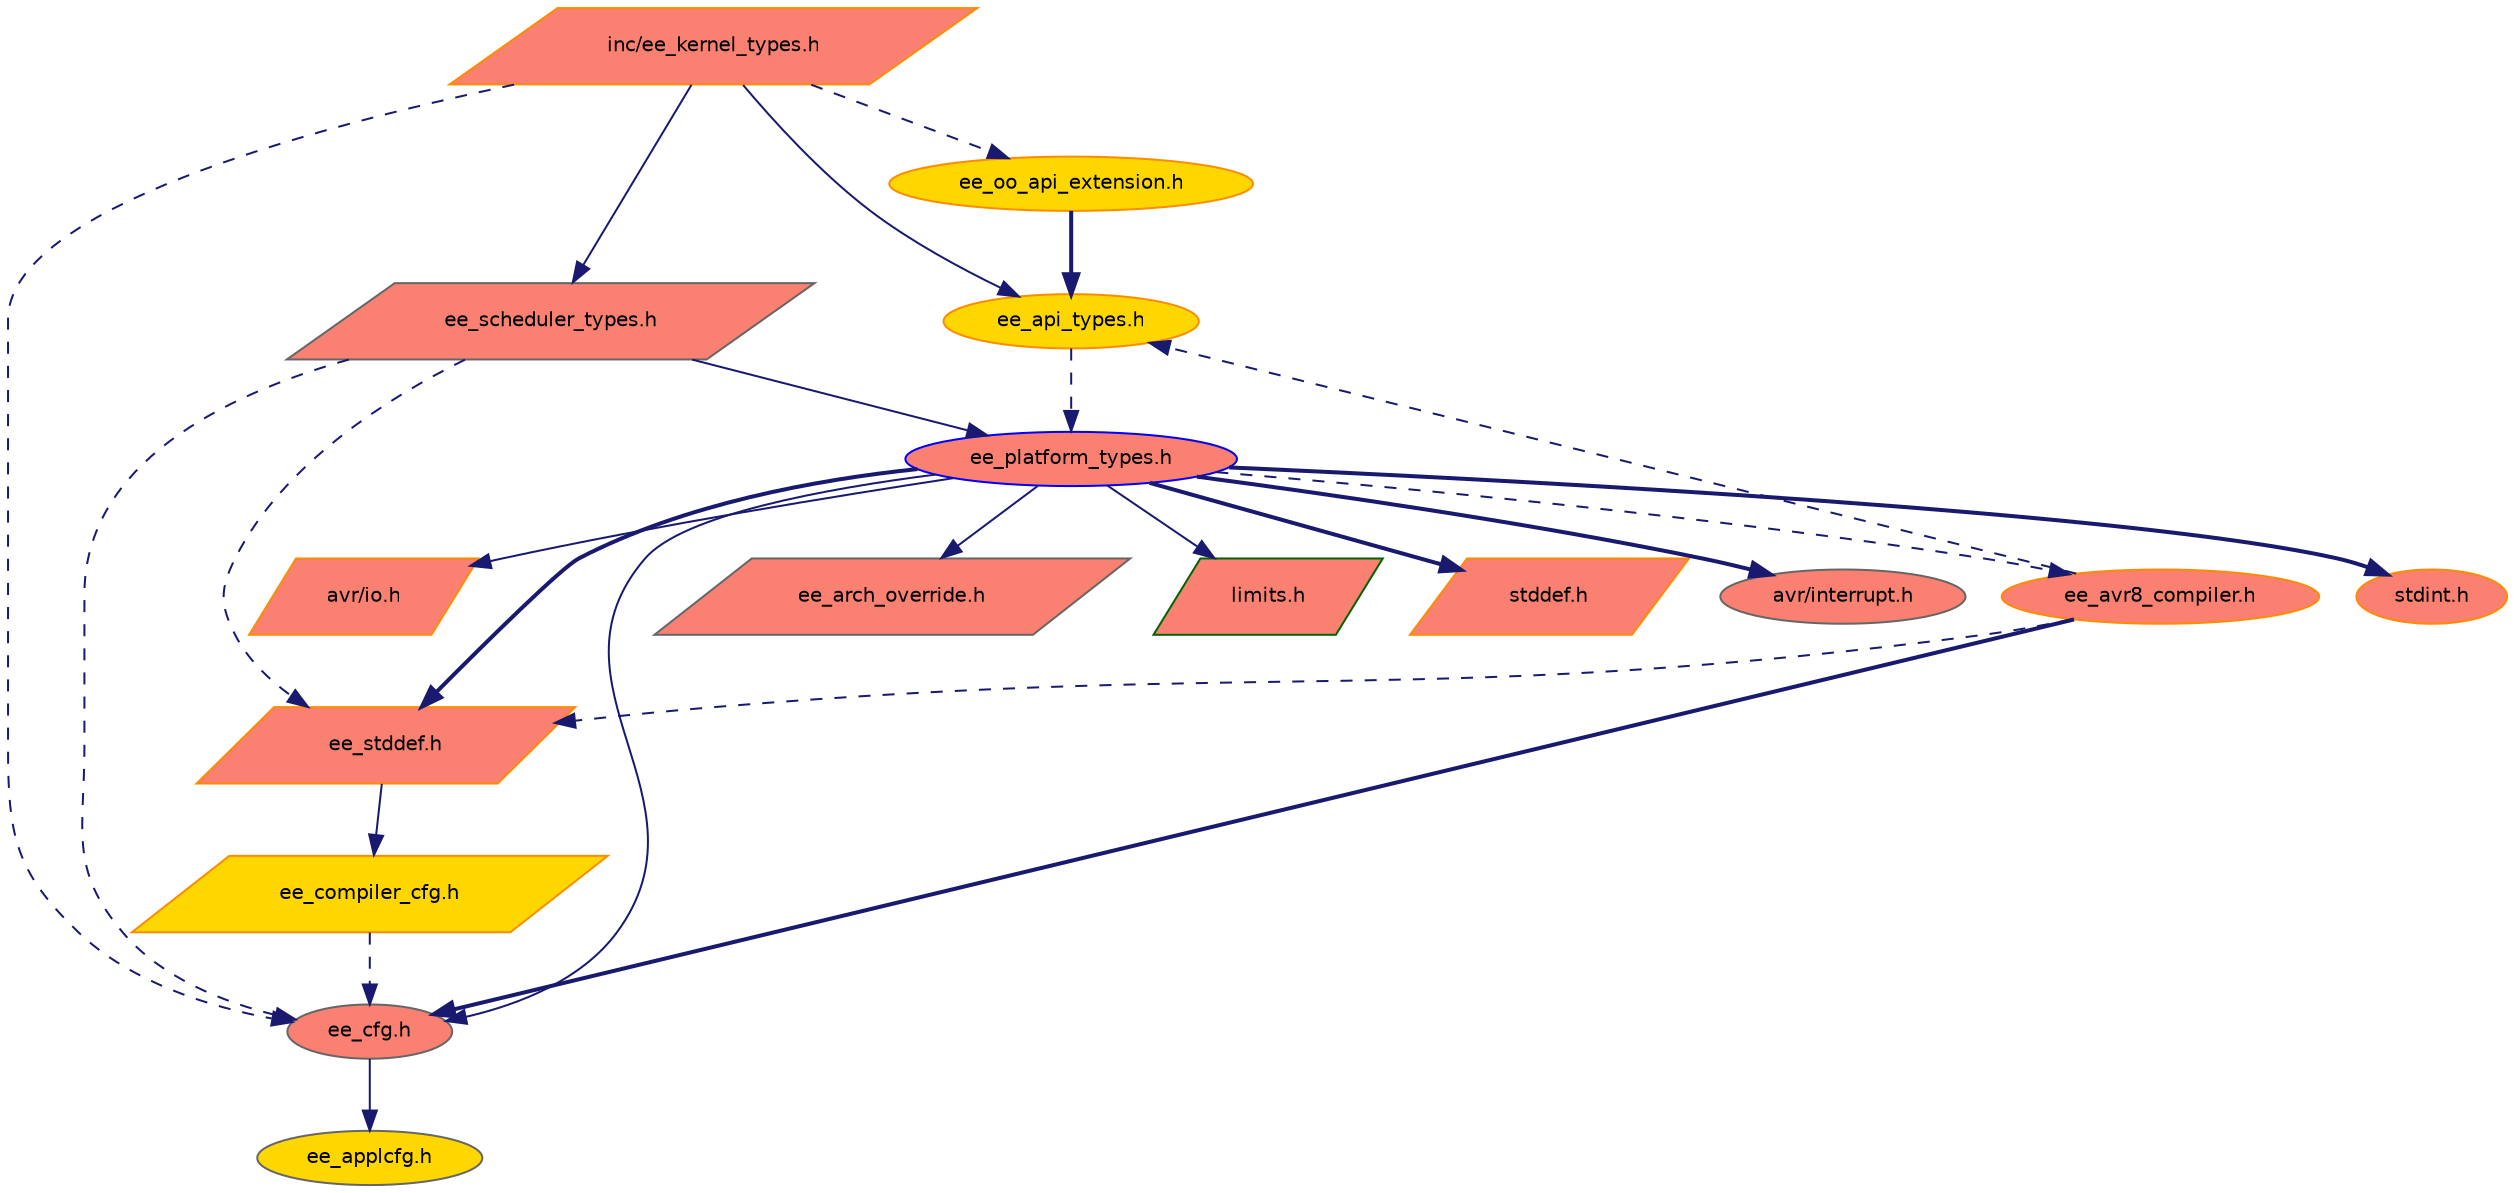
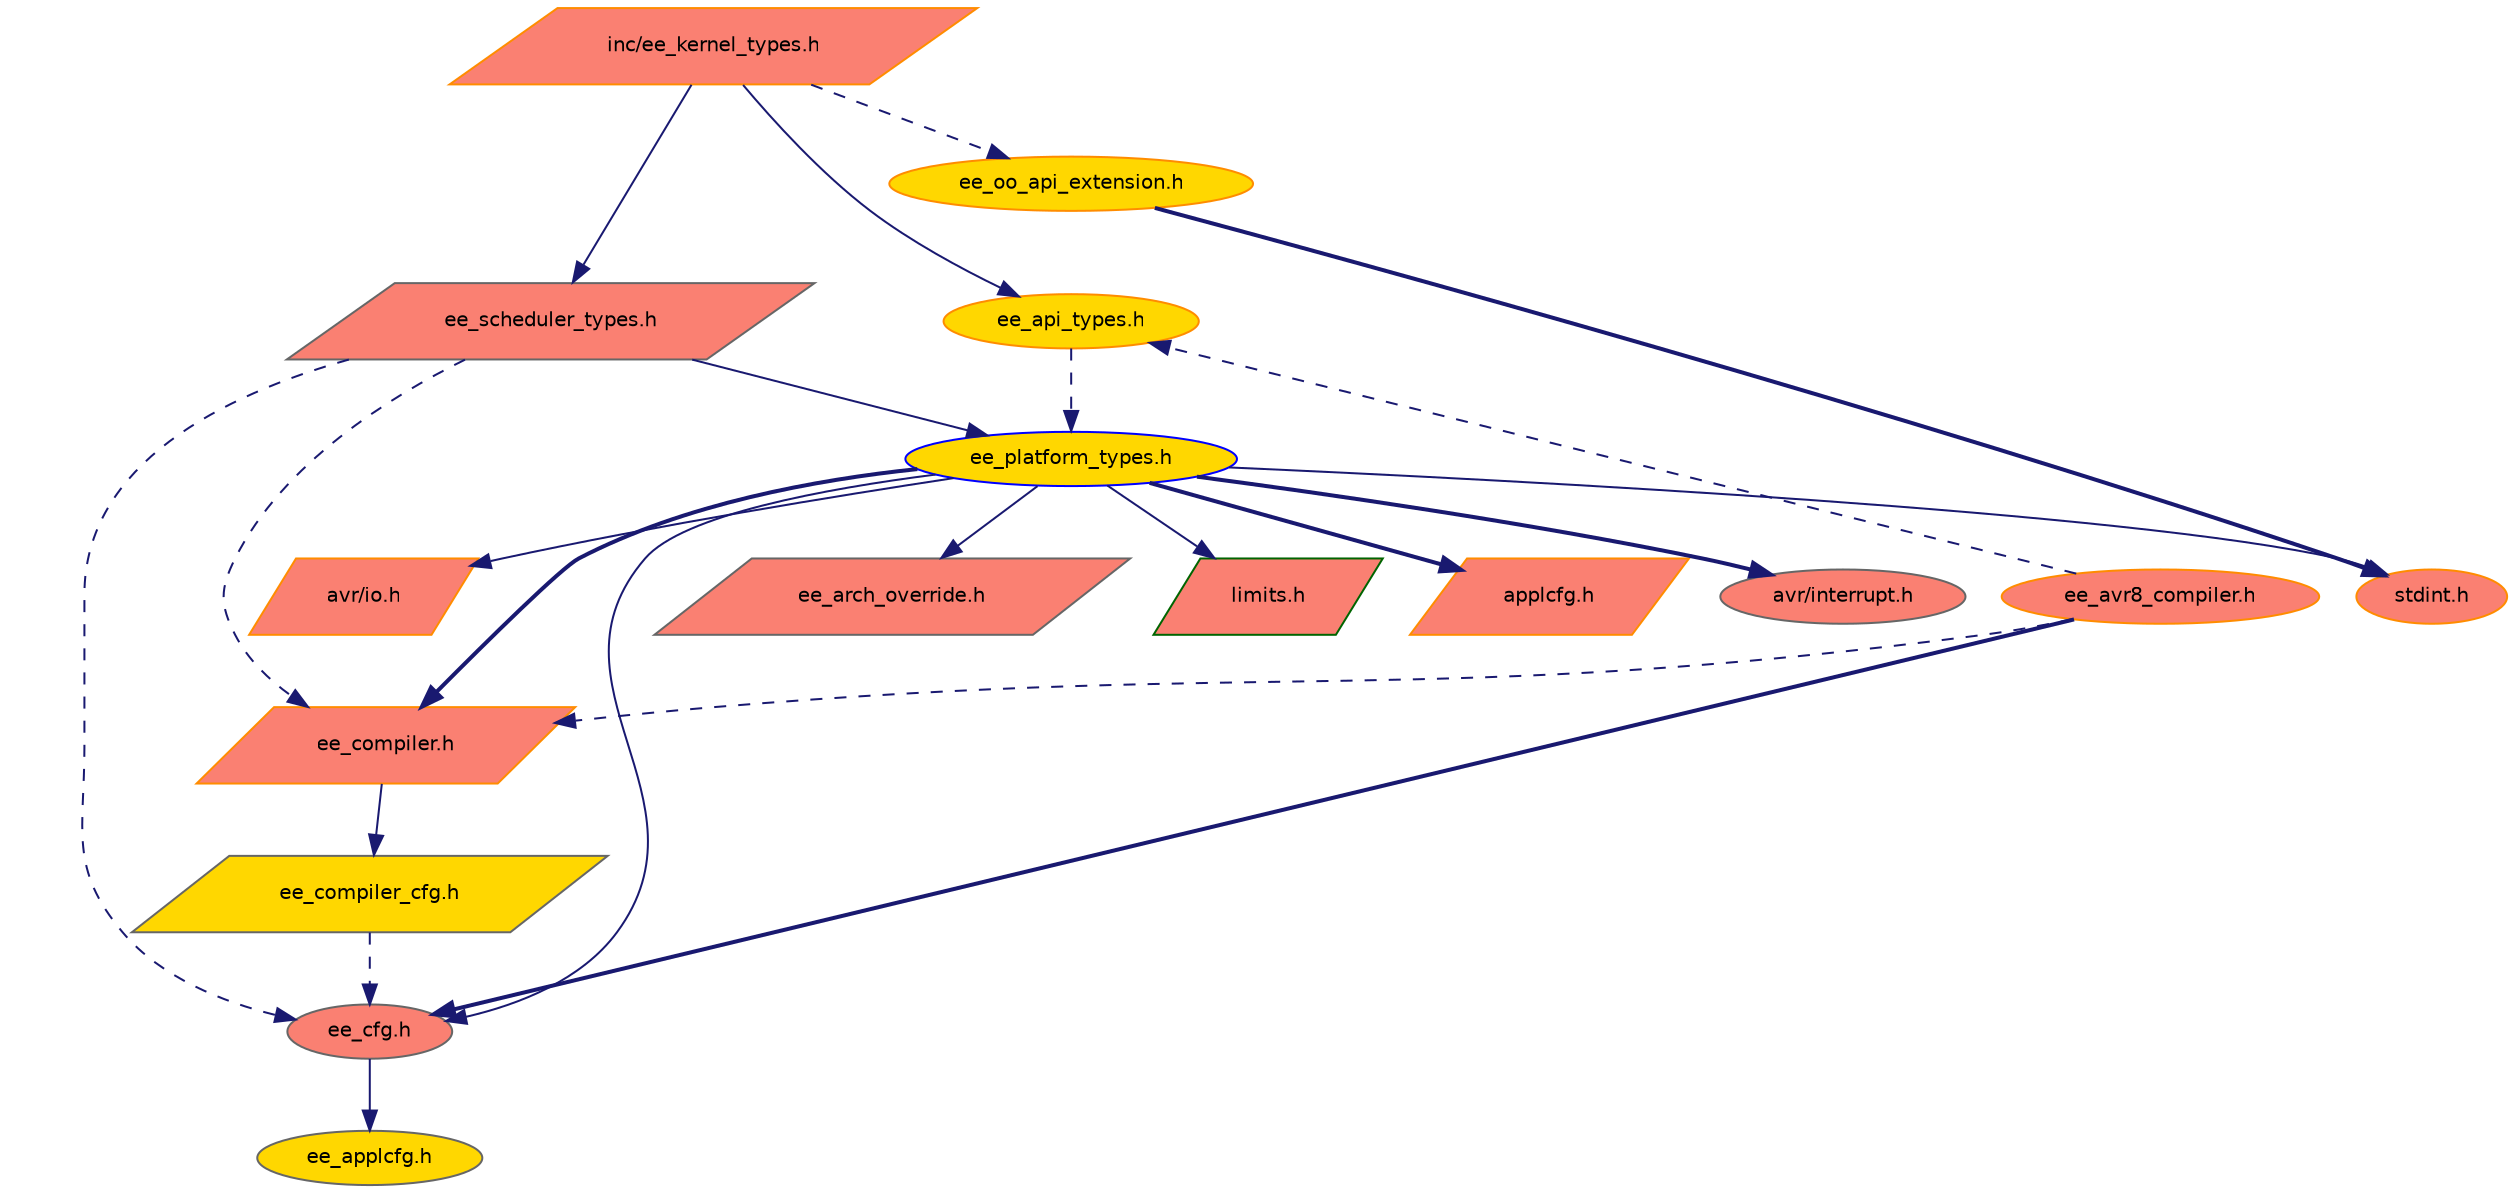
(1071, 242) -> (1762, 379)
(8, 454) -> none
(1071, 459) -> (1071, 459)
(1858, 504) -> (1858, 504)
(1634, 513) -> none
(1549, 597) -> (1549, 597)
(386, 745) -> (386, 745)
(370, 894) -> (370, 894)
